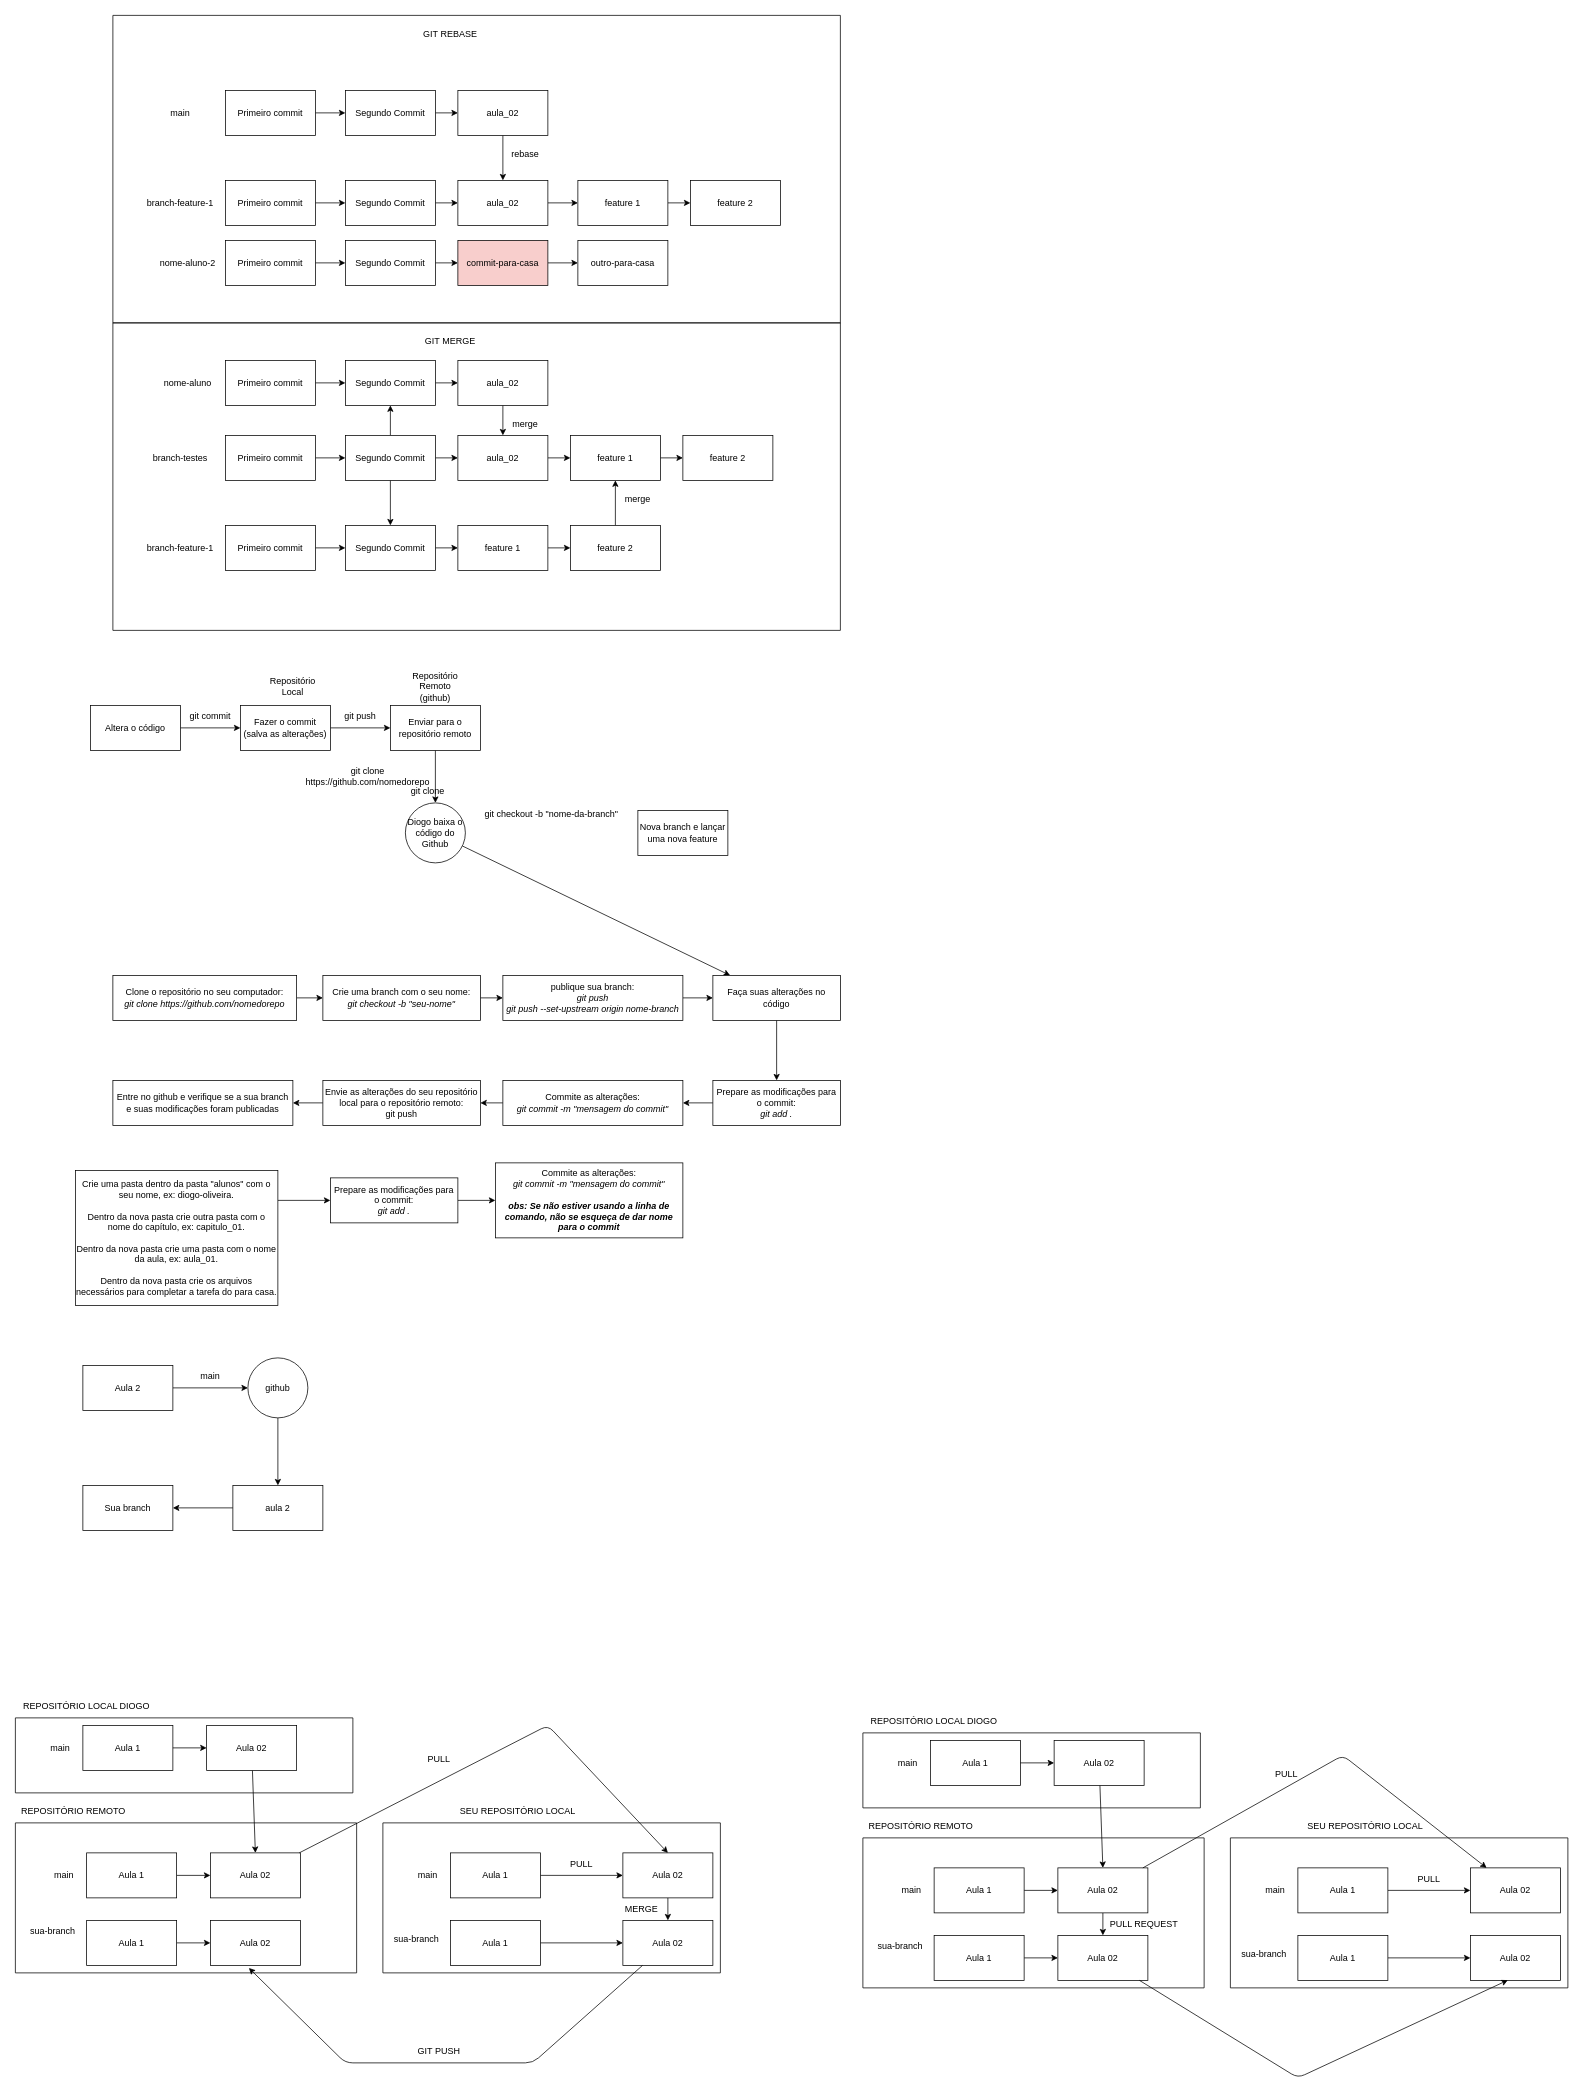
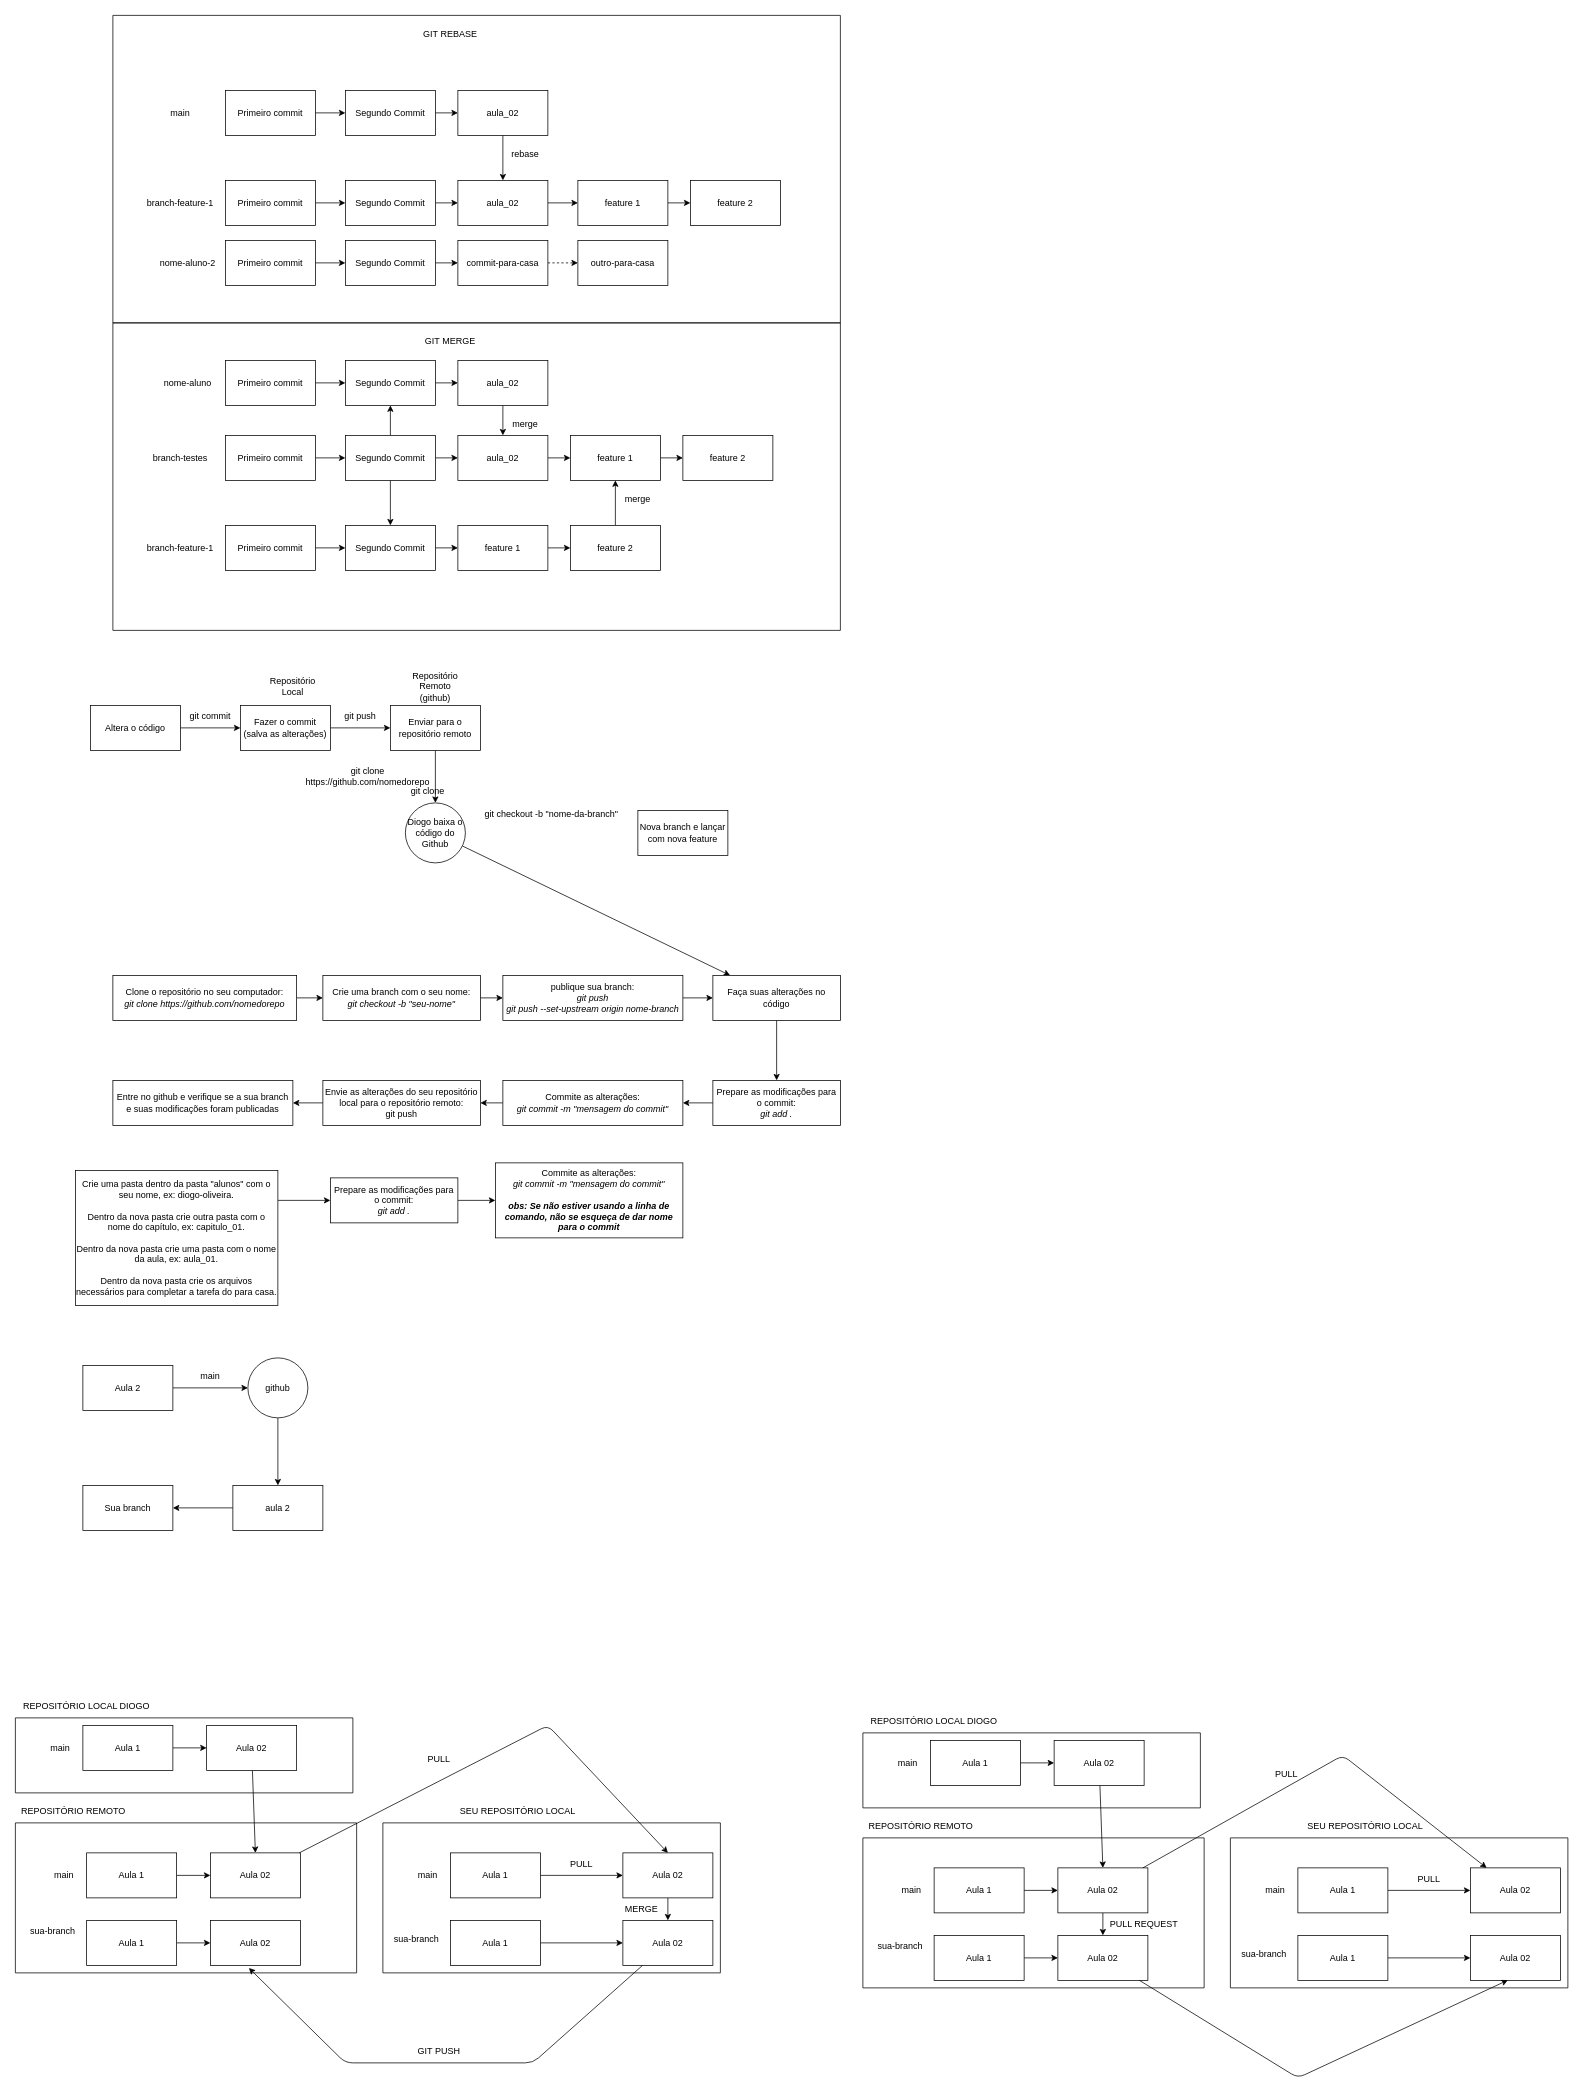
(503, 263) -> (503, 263)
(559, 263) -> (559, 263)
(683, 833) -> (683, 833)
